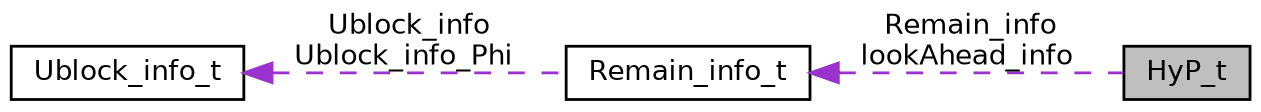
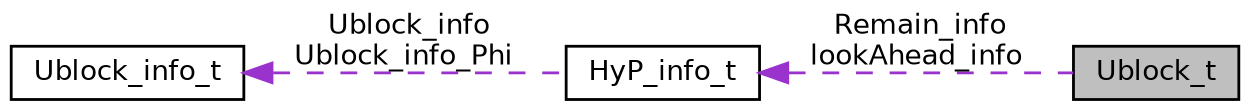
(688, 73) -> (663, 73)
(1187, 73) -> (1156, 73)
